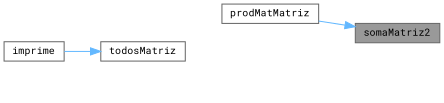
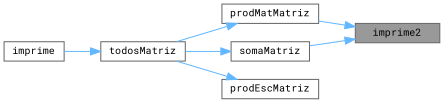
(398, 33) -> (398, 33)
none -> (202, 34)
none -> (270, 51)
none -> (270, 89)
